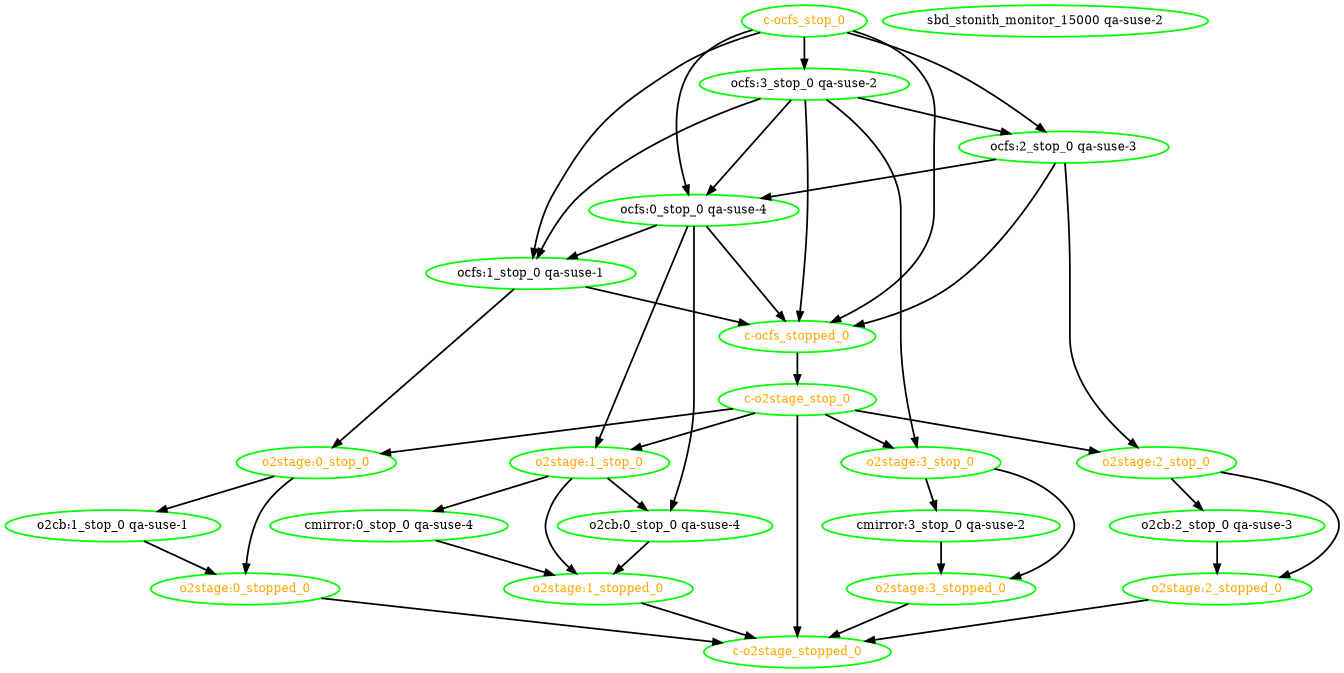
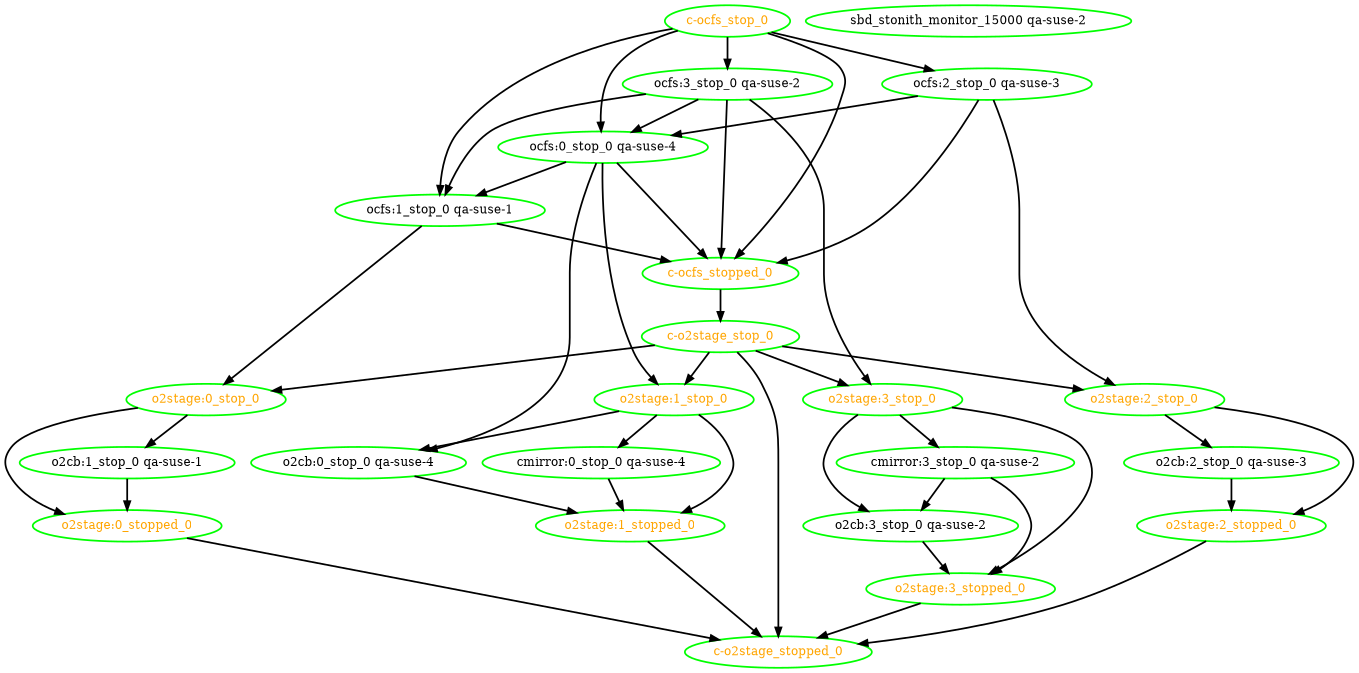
(926, 114) -> none
none -> (911, 526)
